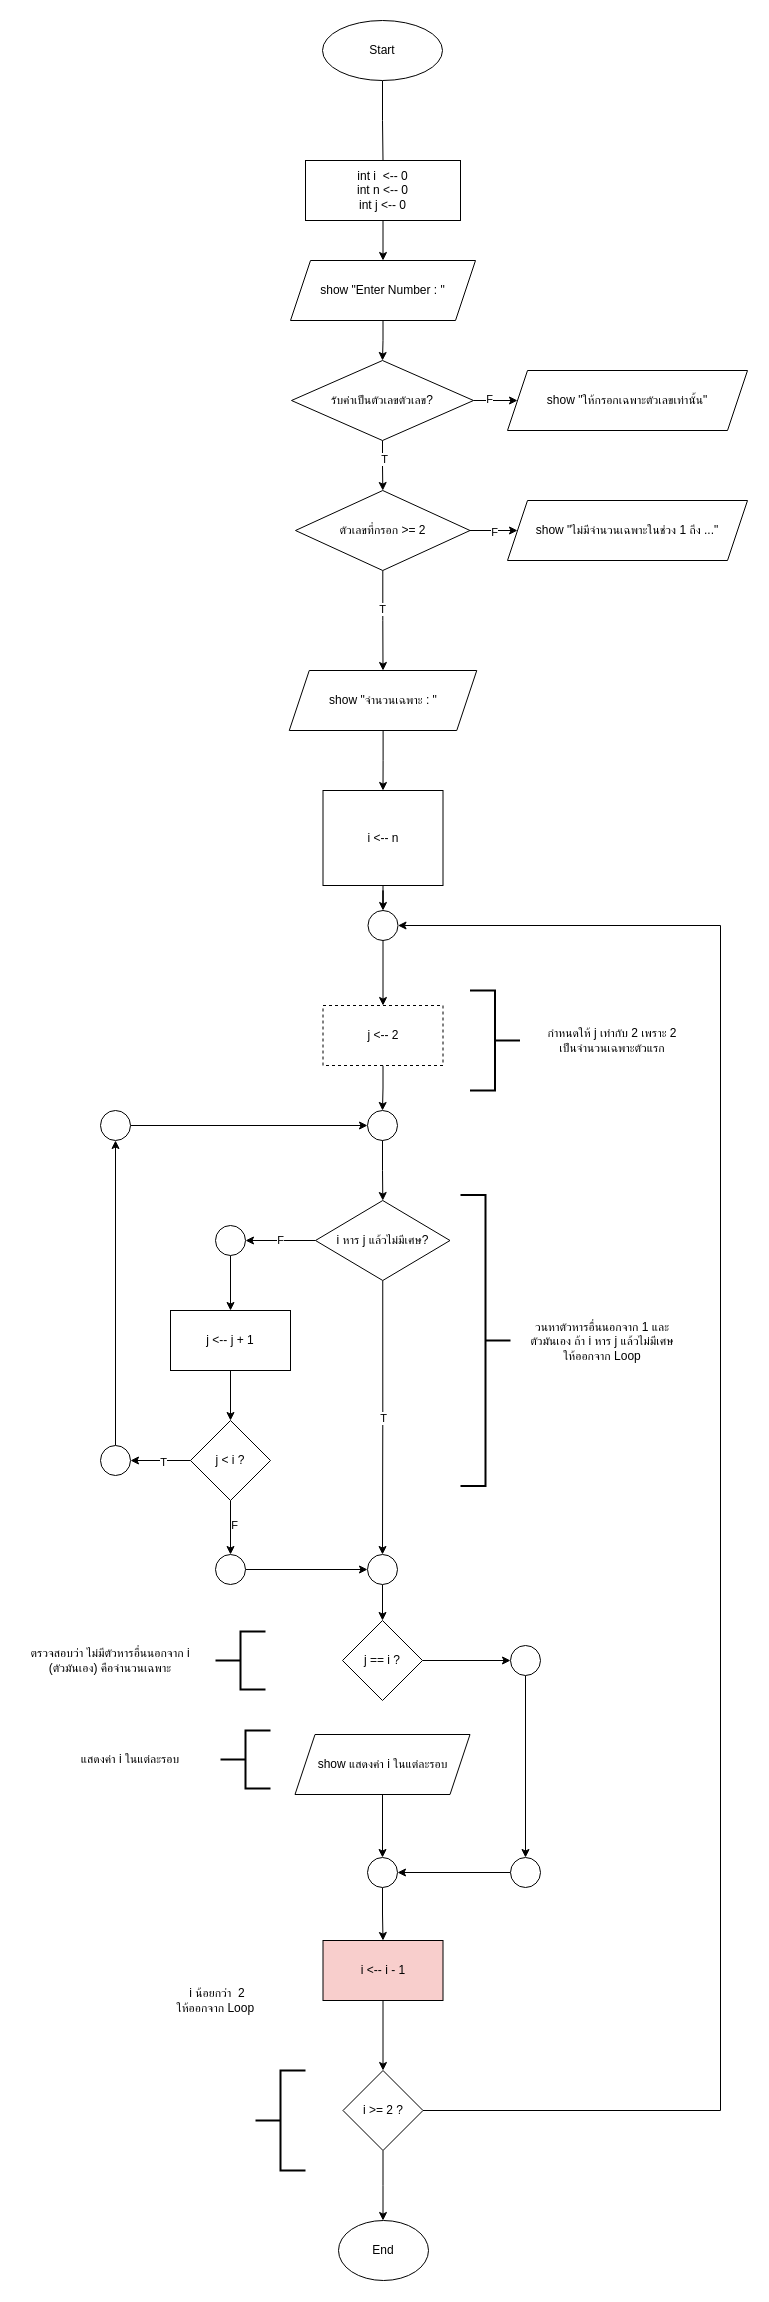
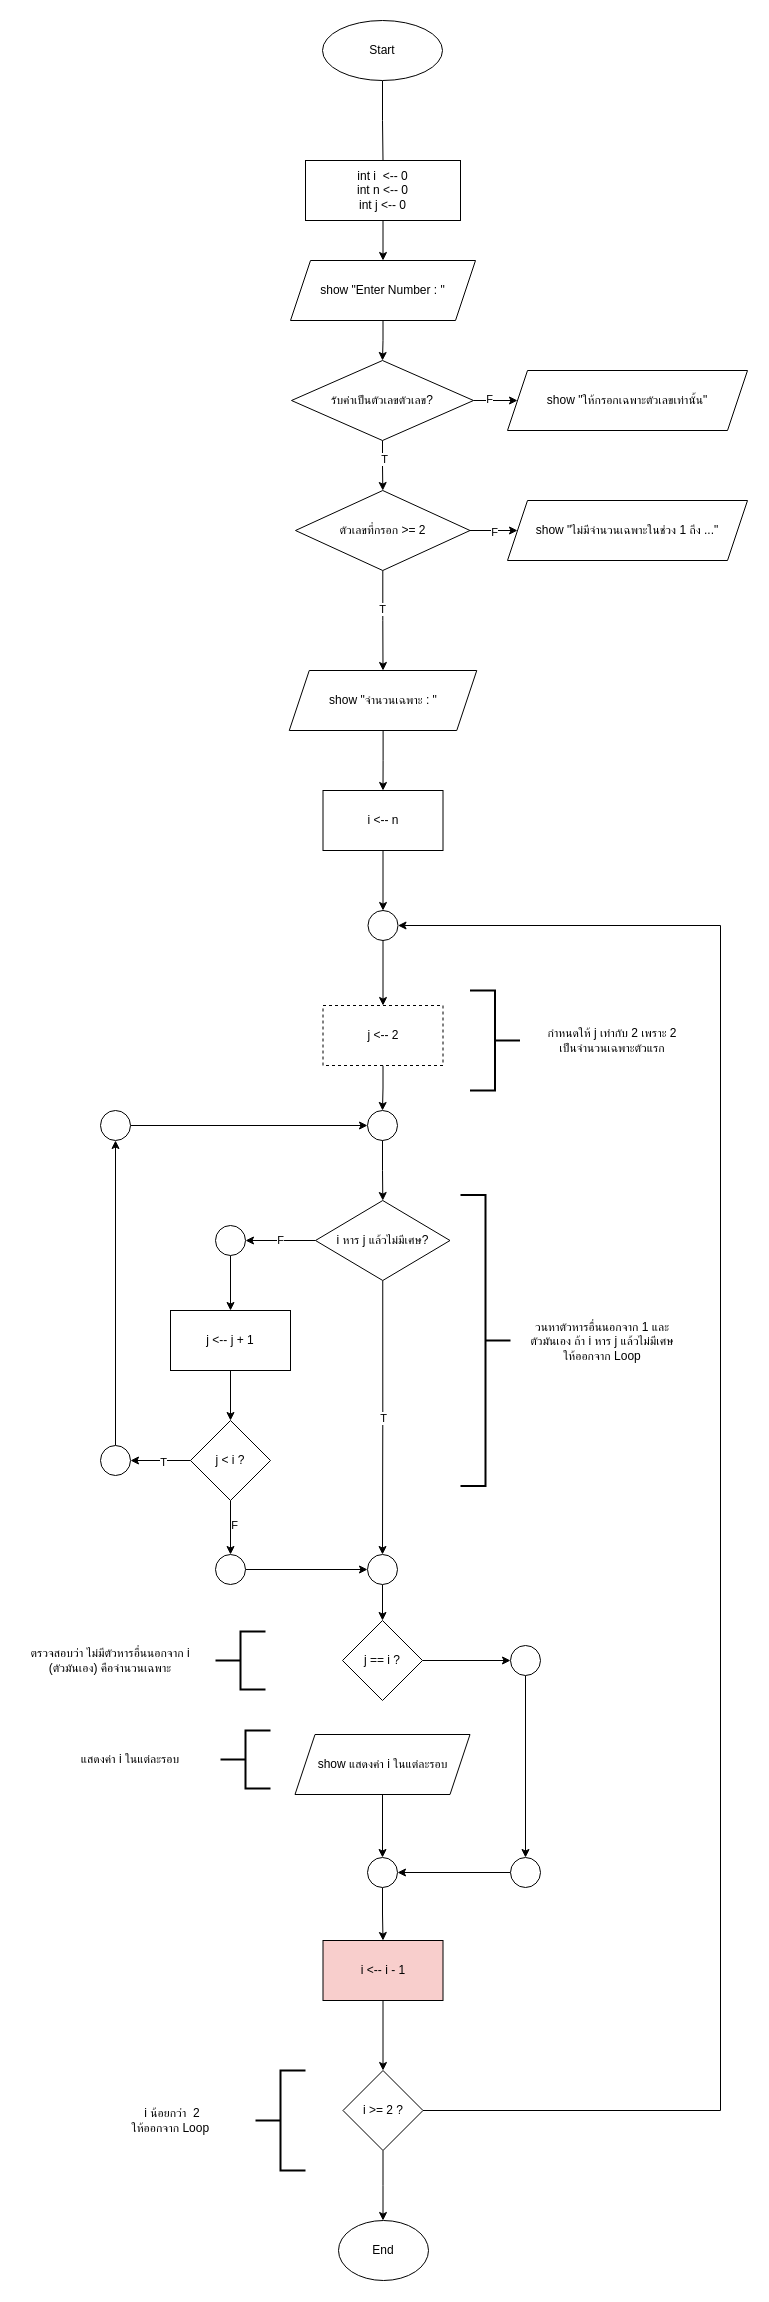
(383, 838) -> (383, 821)
(218, 2001) -> (173, 2121)
